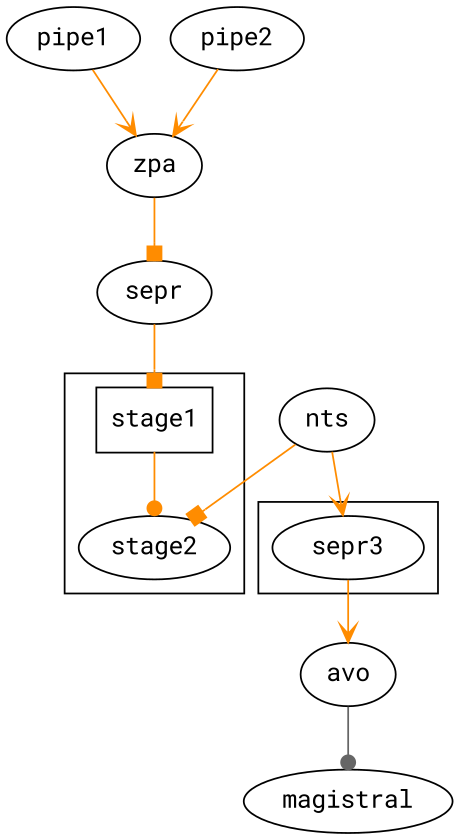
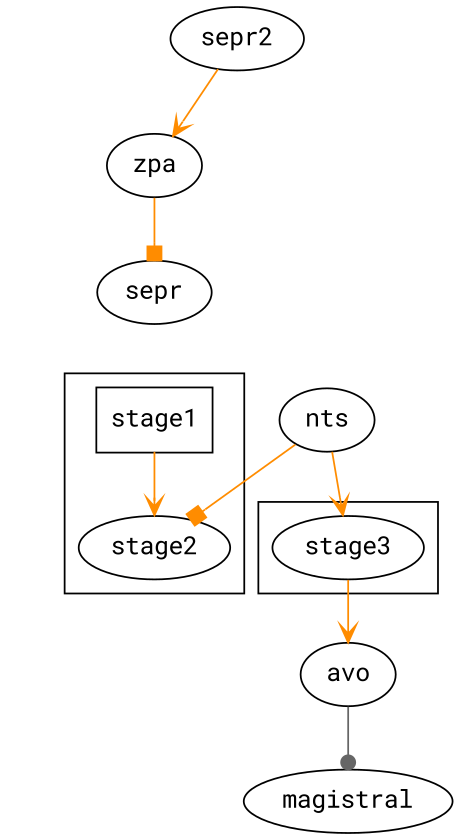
(73, 39) -> none
(237, 39) -> (237, 39)
(154, 347) -> none
(154, 476) -> (154, 476)
(348, 548) -> (348, 548)
